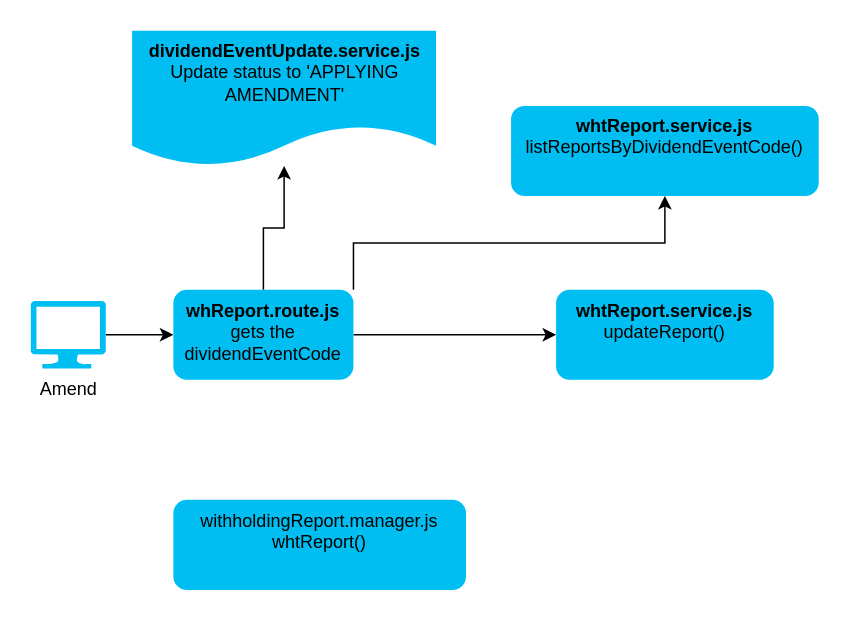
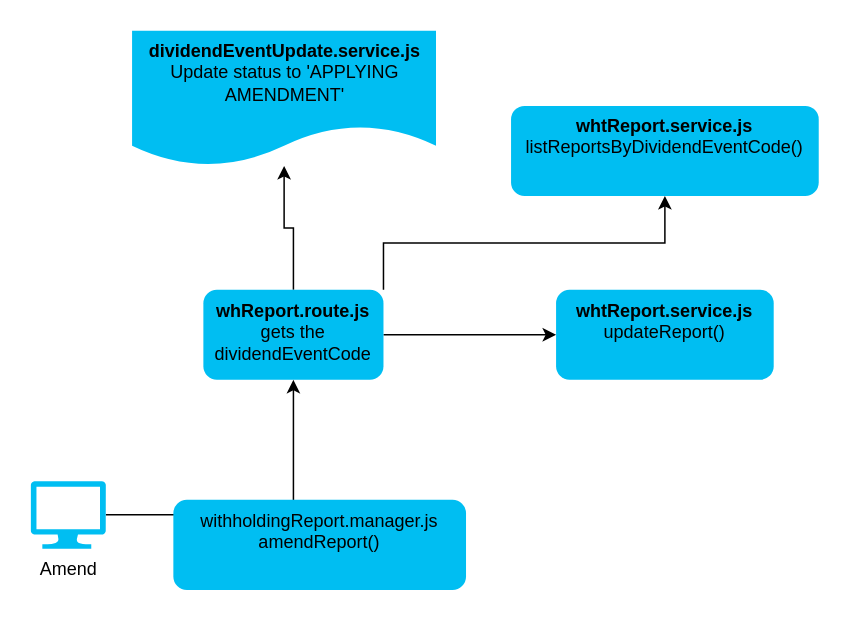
(68, 335) -> (68, 515)
(263, 335) -> (293, 335)
(320, 532) -> (320, 532)
